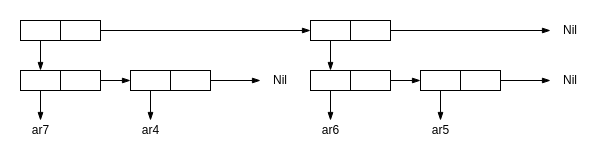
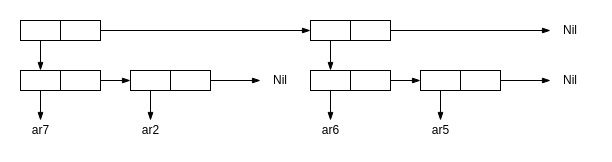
(151, 131) -> (151, 131)
